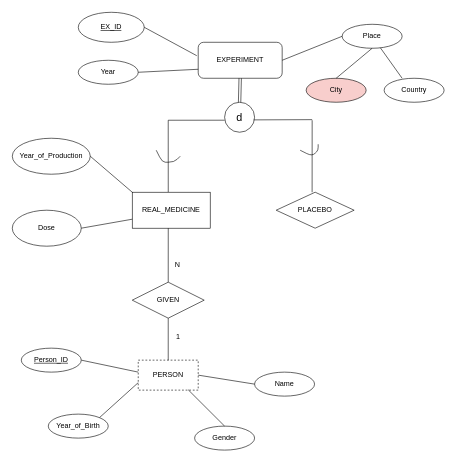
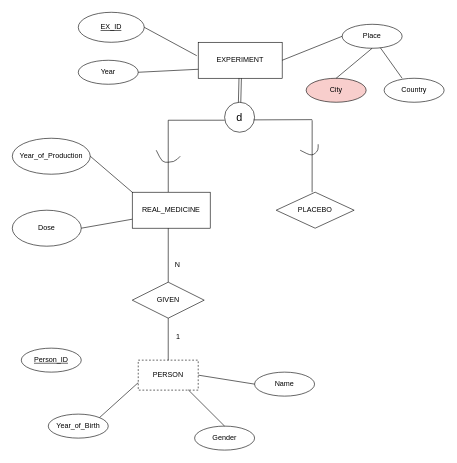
(240, 60) -> (240, 60)
(110, 366) -> none
